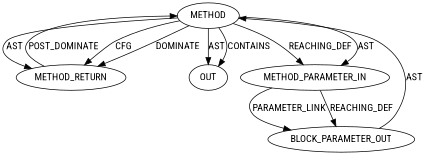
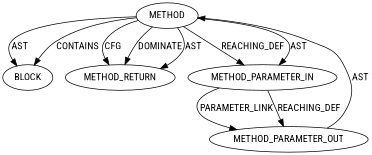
(80, 22) -> none
(208, 78) -> (28, 78)
(341, 139) -> (289, 139)
